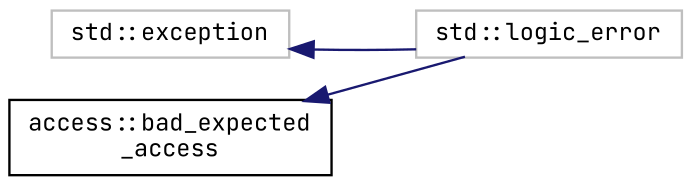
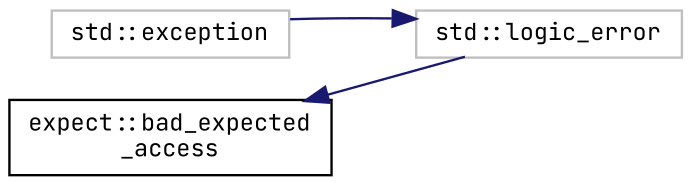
(365, 50) -> (341, 18)
(170, 138) -> (170, 138)
